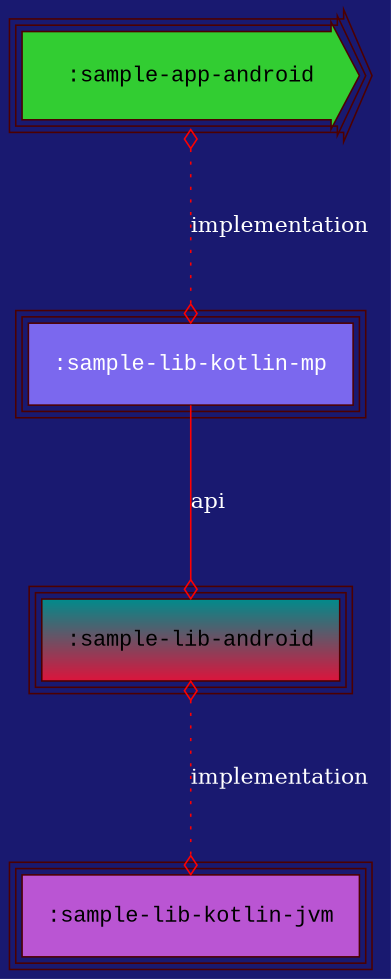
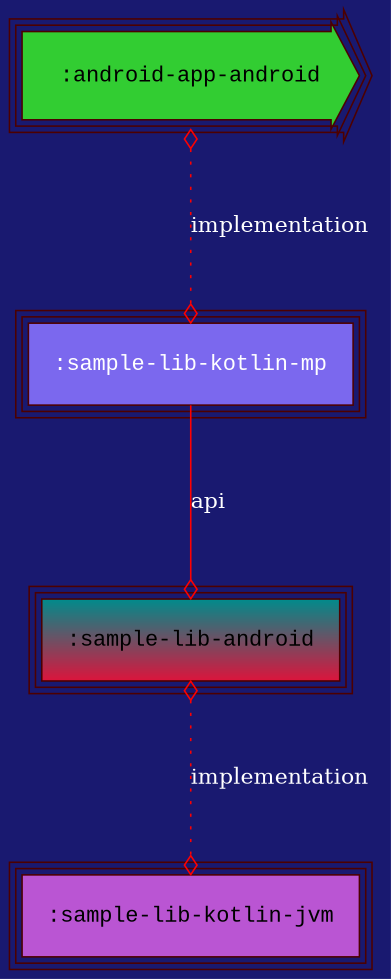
(191, 76) -> (191, 76)
